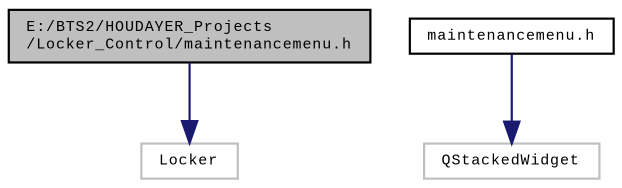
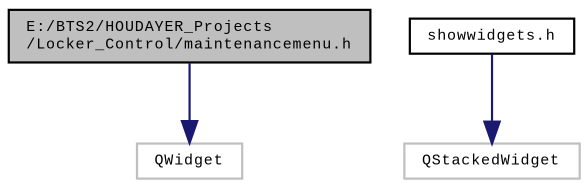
(512, 36) -> (492, 36)
(190, 161) -> (190, 161)
